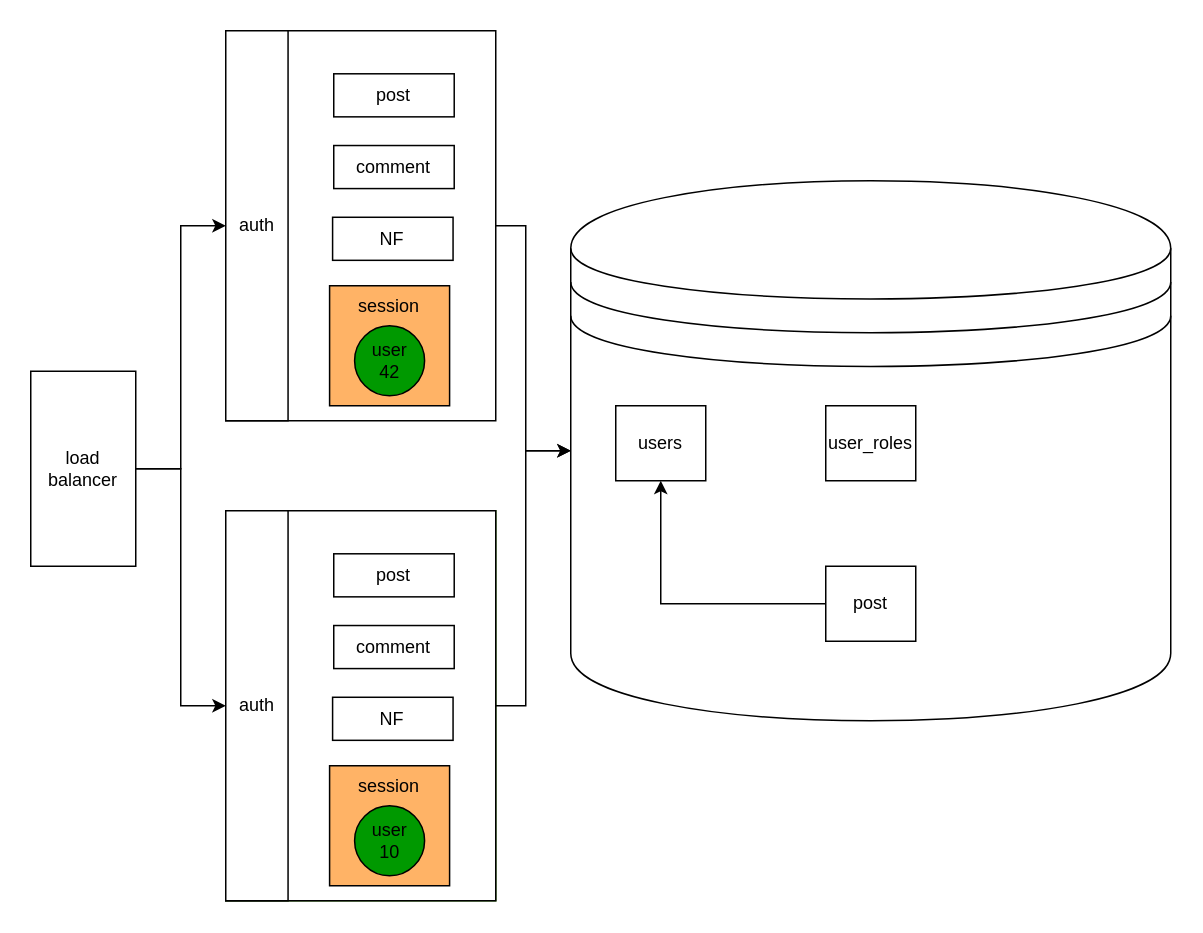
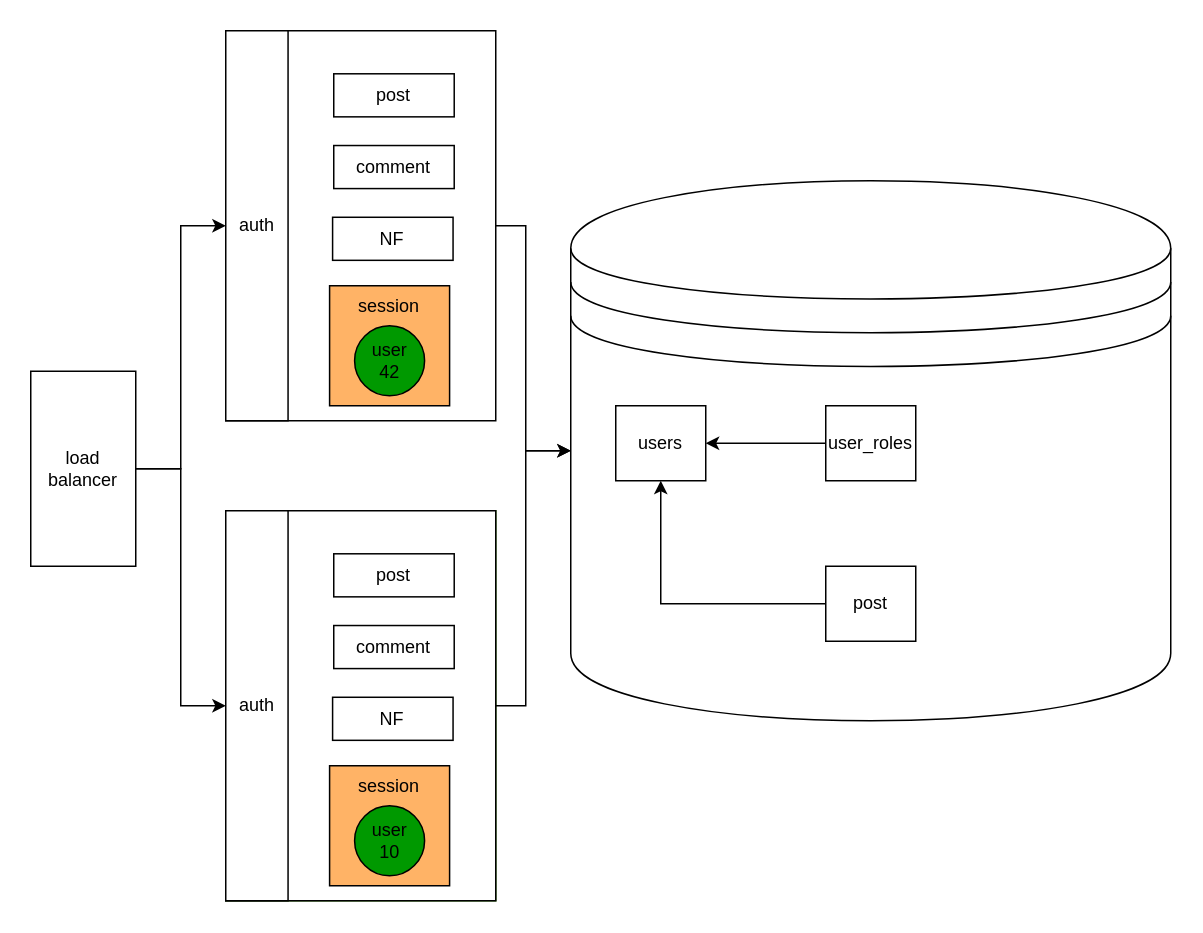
none -> (771, 443)
